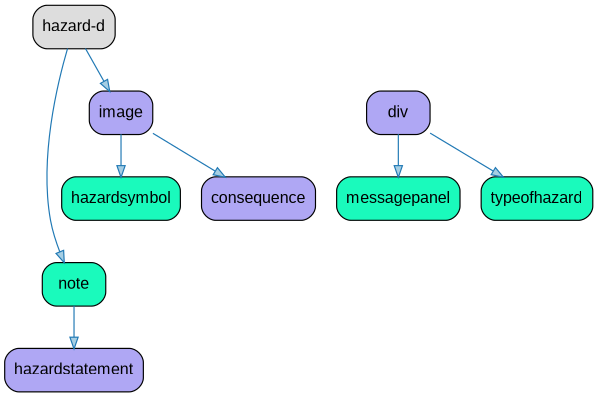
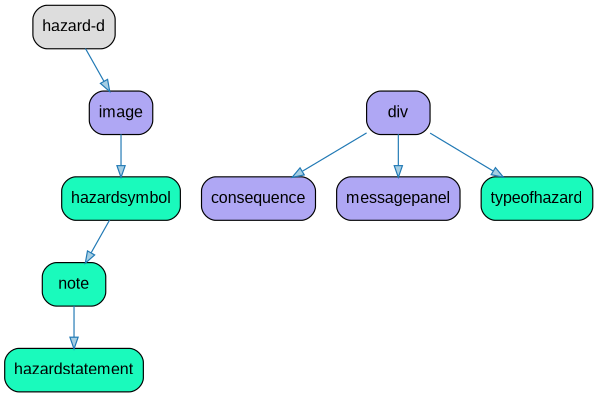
(48, 150) -> (100, 236)
(184, 152) -> (335, 152)
(398, 199) -> (398, 199)
(74, 370) -> (74, 370)
